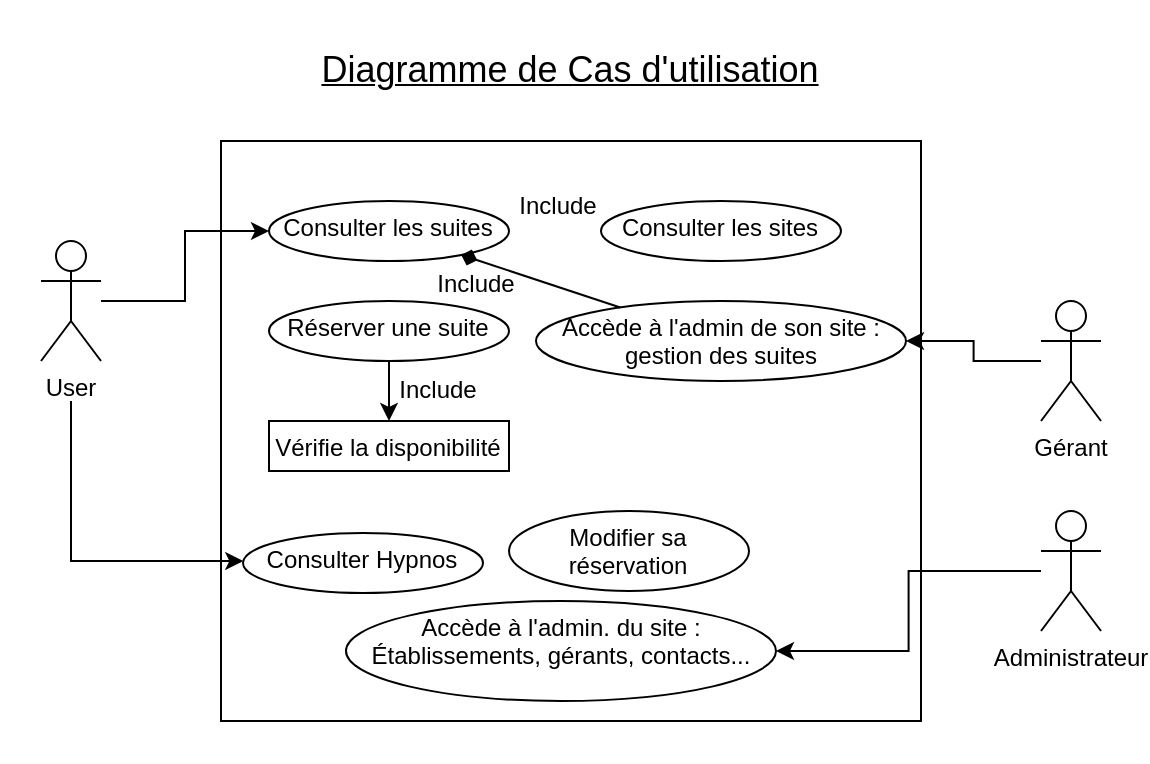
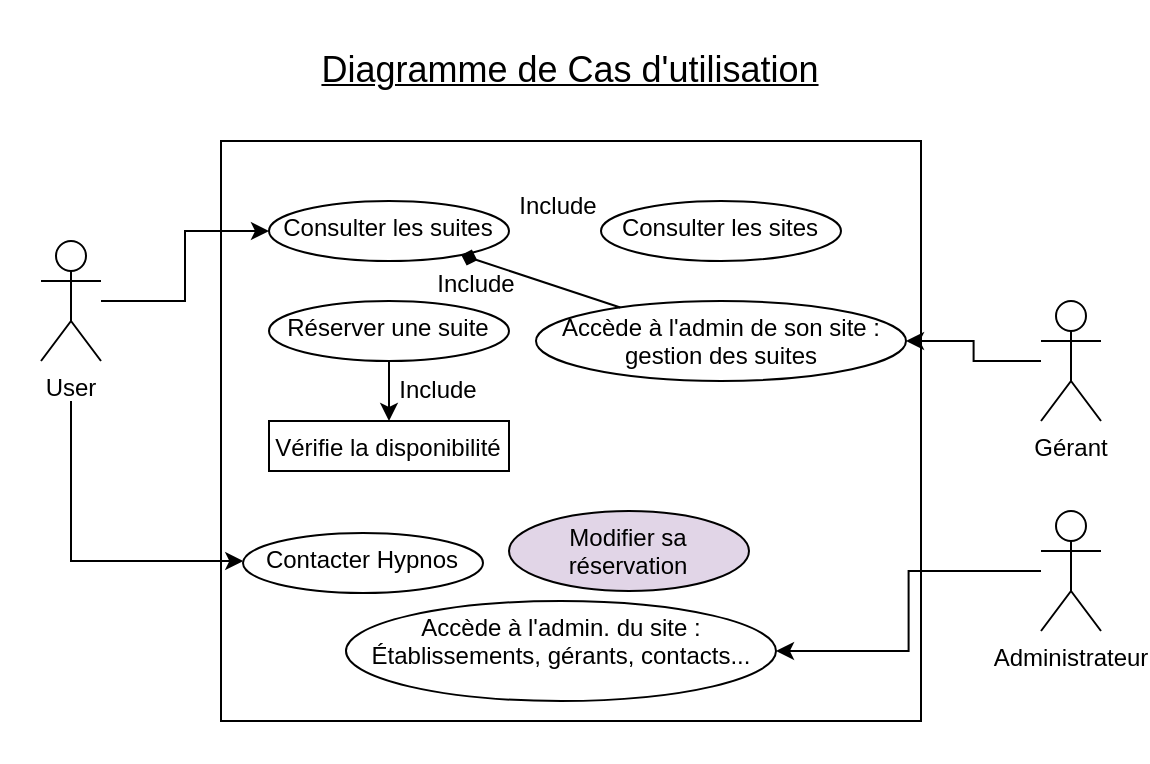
(629, 551) -> (629, 551)
(363, 561) -> (363, 561)
